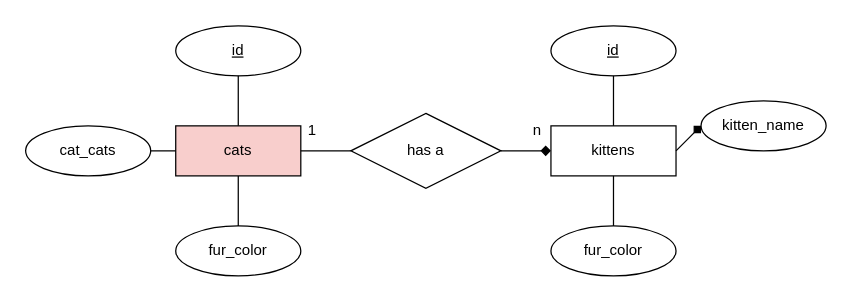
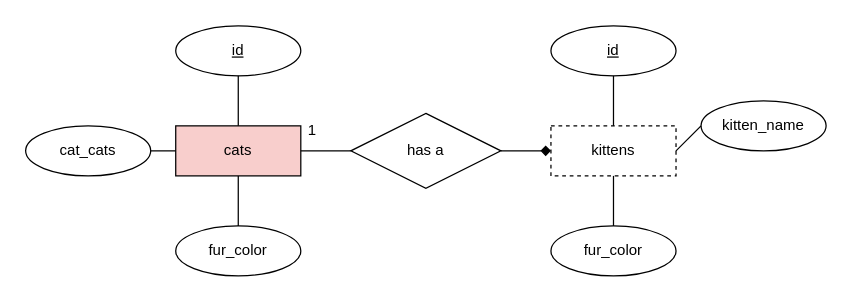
(538, 132) -> none
(693, 133) -> (696, 130)
(613, 151) -> (613, 151)
